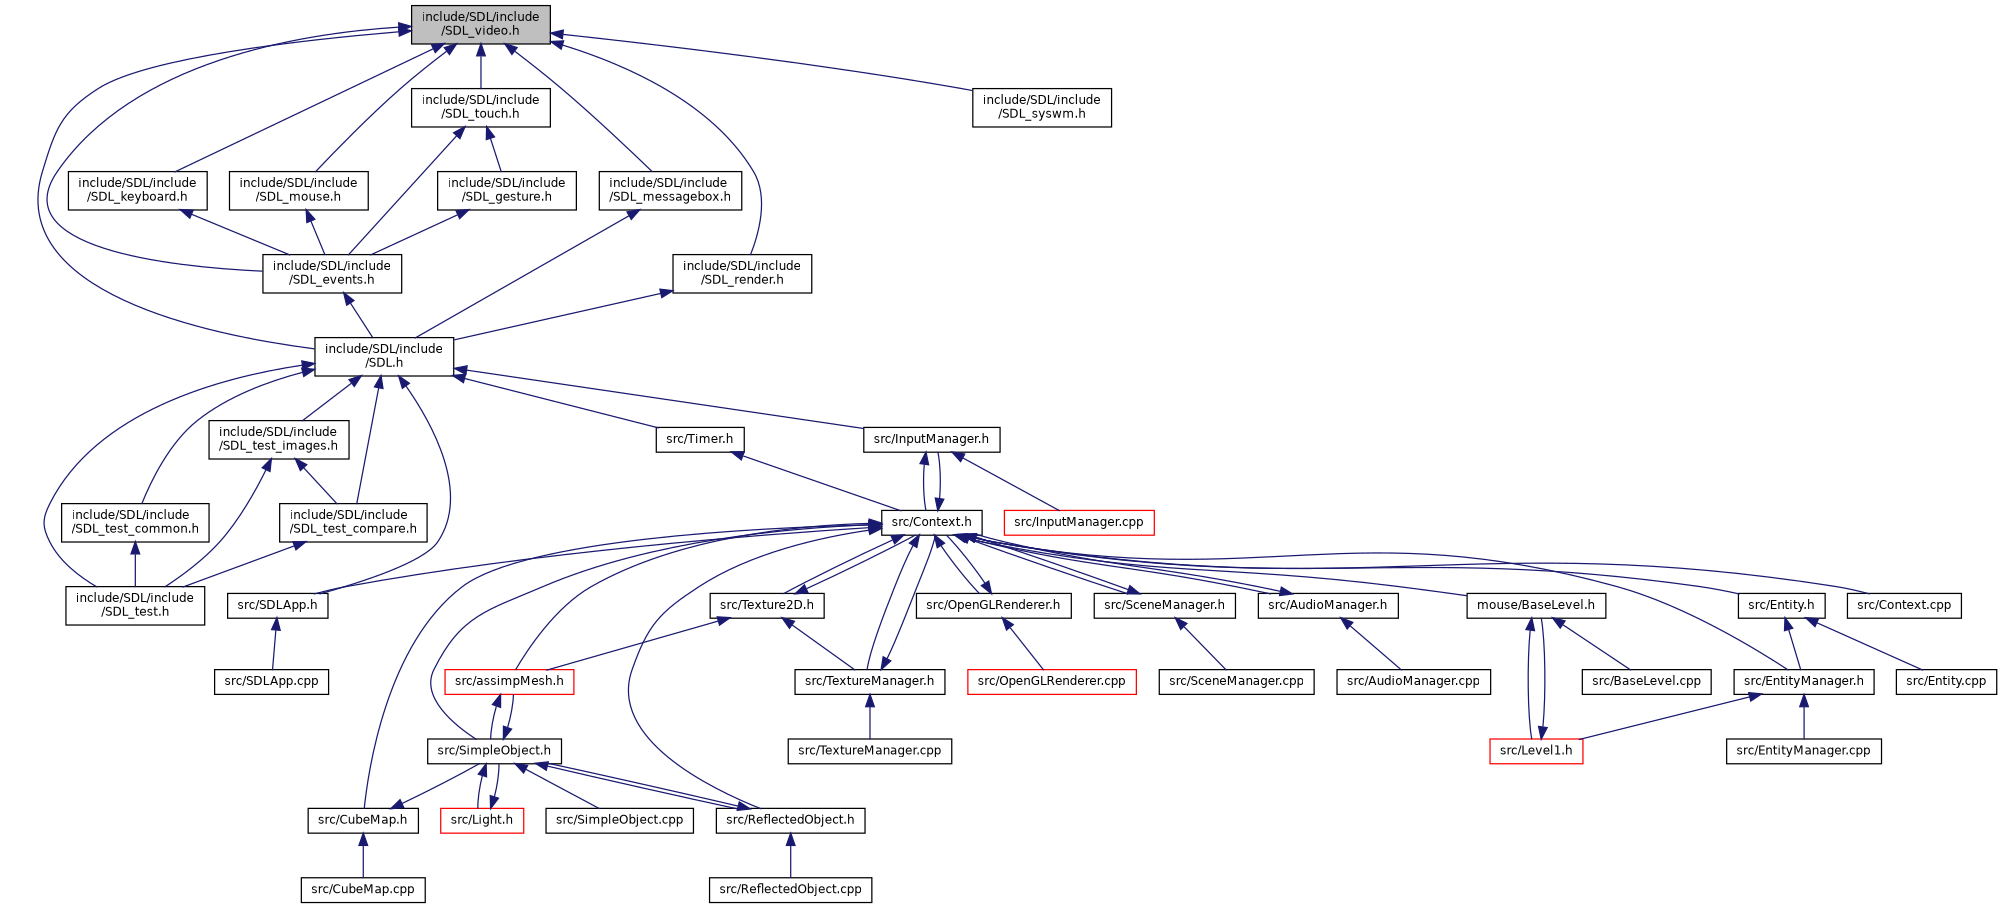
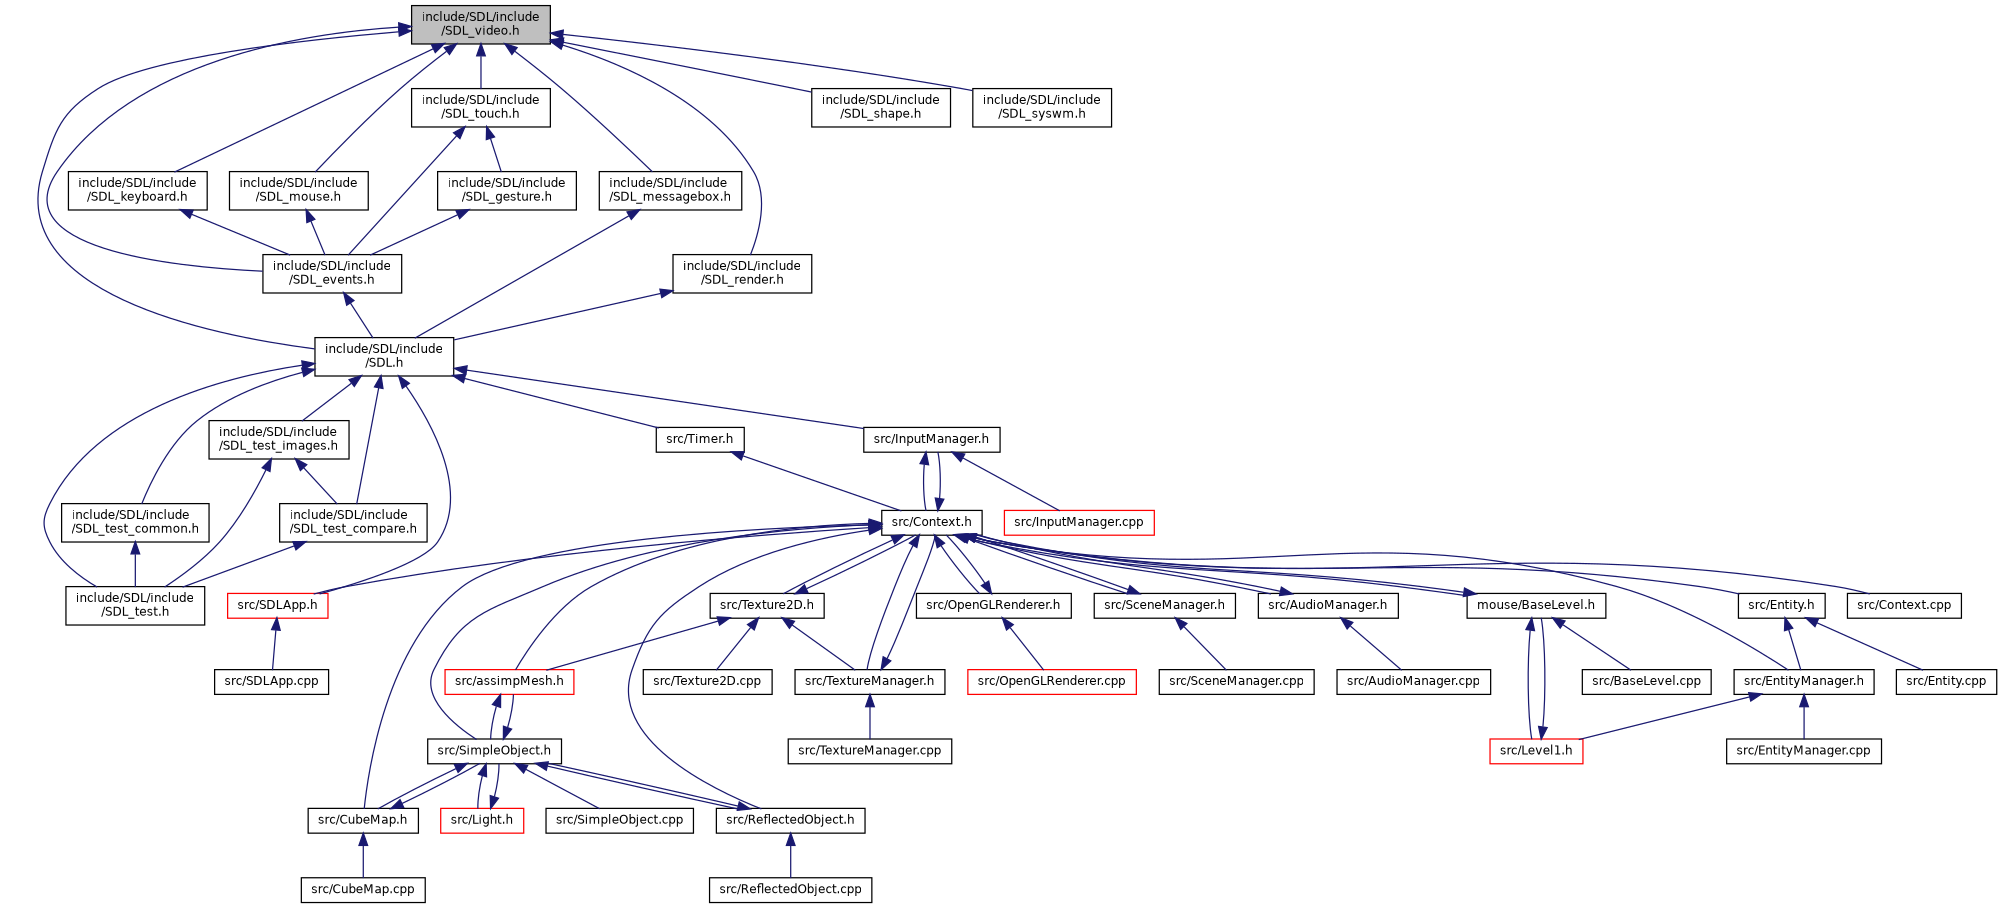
none -> (881, 108)
none -> (1218, 570)
(278, 606) -> (278, 606)
none -> (708, 682)
none -> (417, 788)
